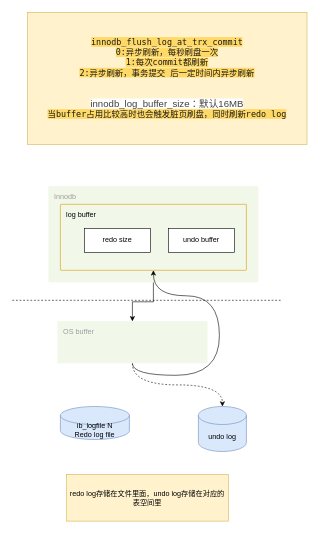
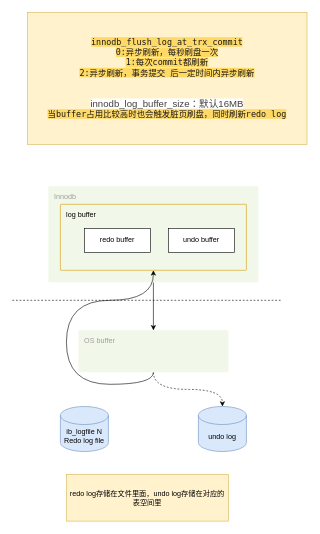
(117, 240) -> (117, 240)
(132, 342) -> (153, 351)
(95, 423) -> (84, 429)
